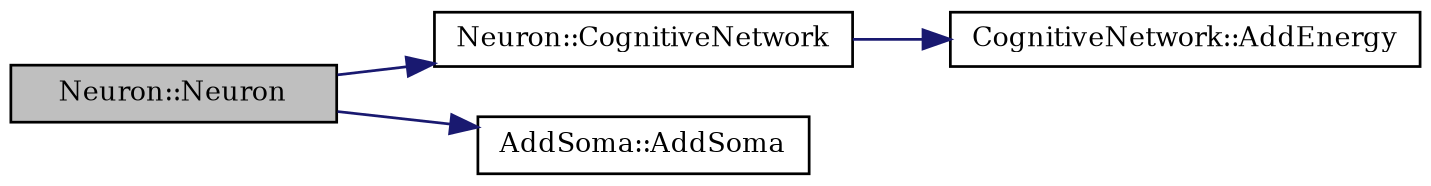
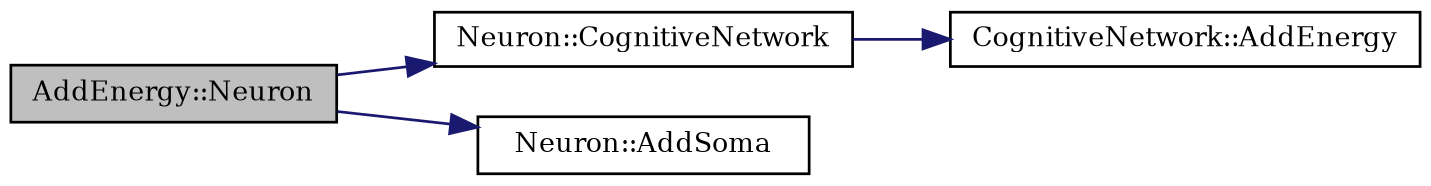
(174, 94) -> (174, 94)
(644, 145) -> (644, 145)
